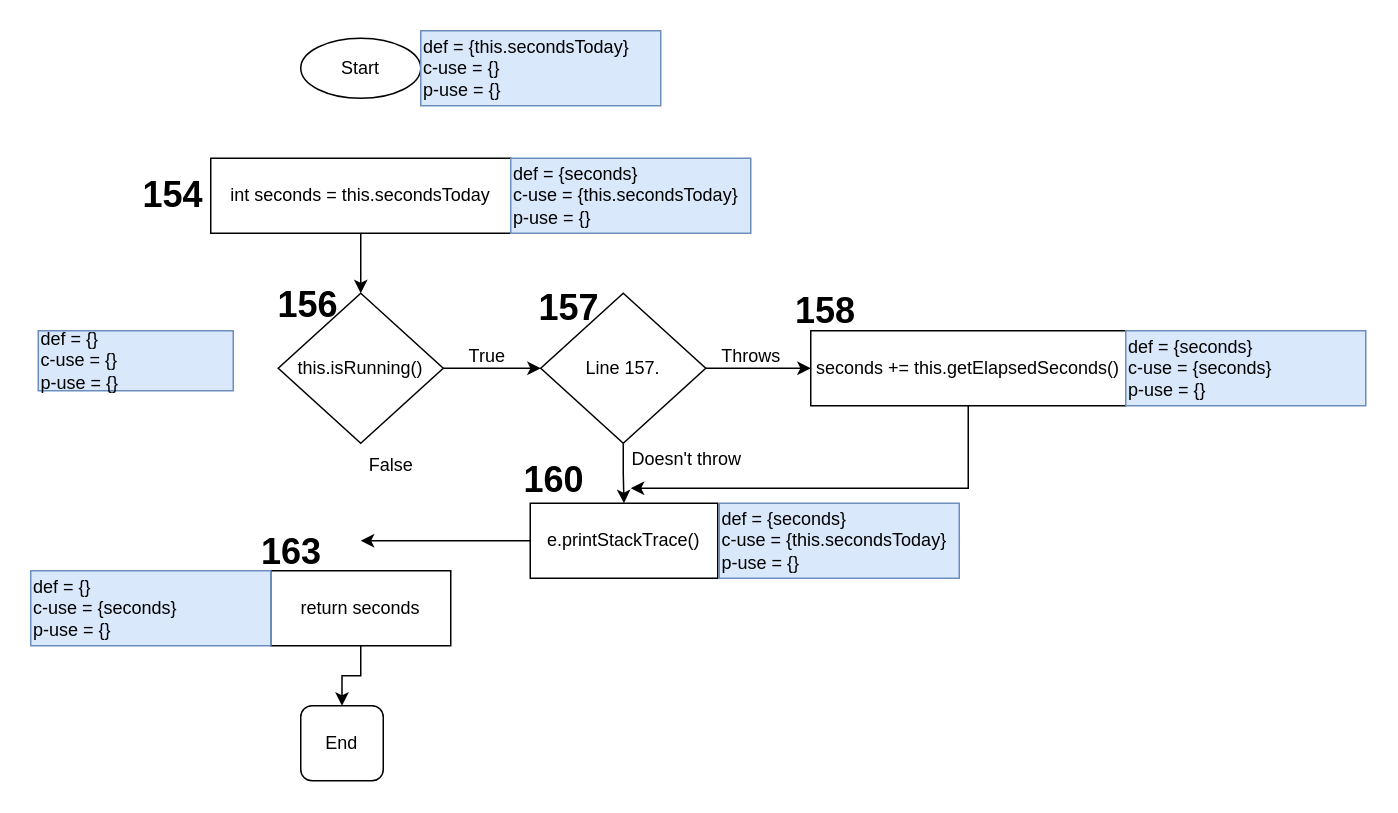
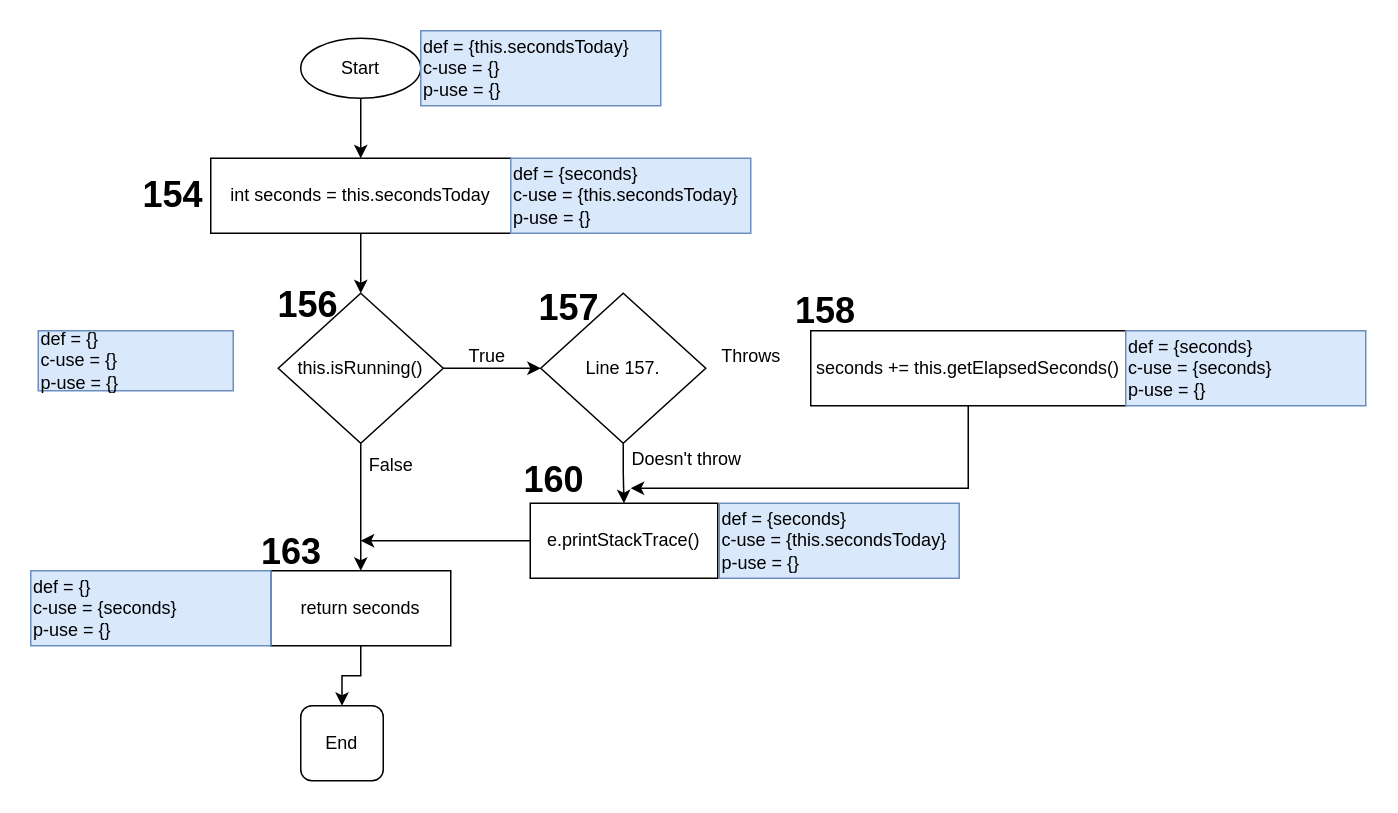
none -> (361, 123)
(753, 368) -> none
none -> (361, 502)
